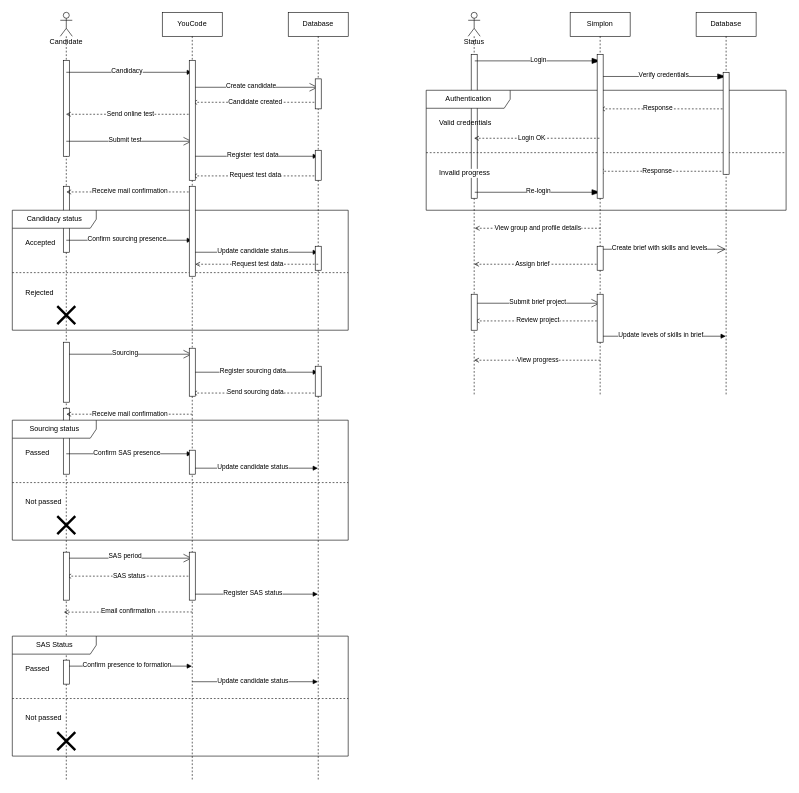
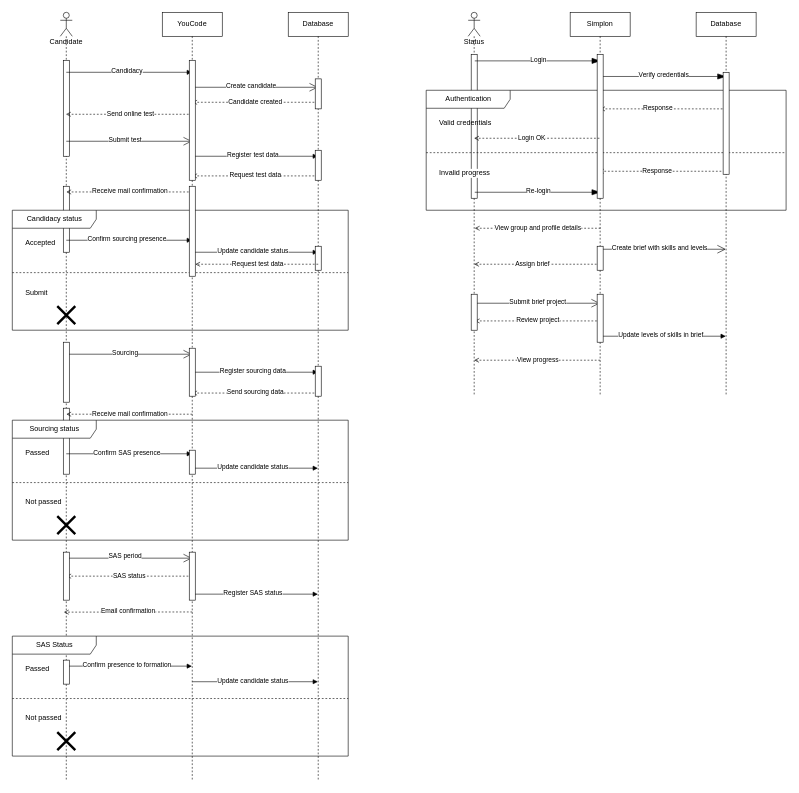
(41, 292) -> (36, 292)
